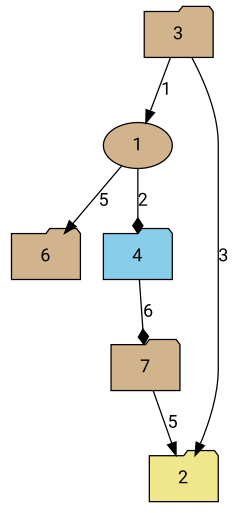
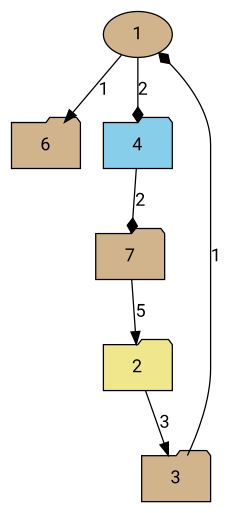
(160, 84) -> (211, 256)
(104, 201) -> (104, 90)
(218, 249) -> (155, 417)
(149, 312) -> (141, 201)
